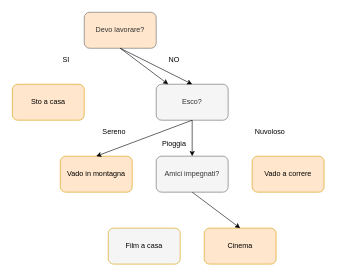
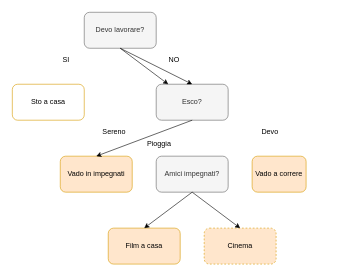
(120, 30) -> (120, 30)
(48, 102) -> (48, 102)
(270, 132) -> (270, 132)
(174, 144) -> (159, 144)
(192, 150) -> none
(96, 174) -> (96, 174)
(288, 174) -> (279, 174)
none -> (169, 210)
(144, 246) -> (144, 246)
(240, 246) -> (240, 246)
